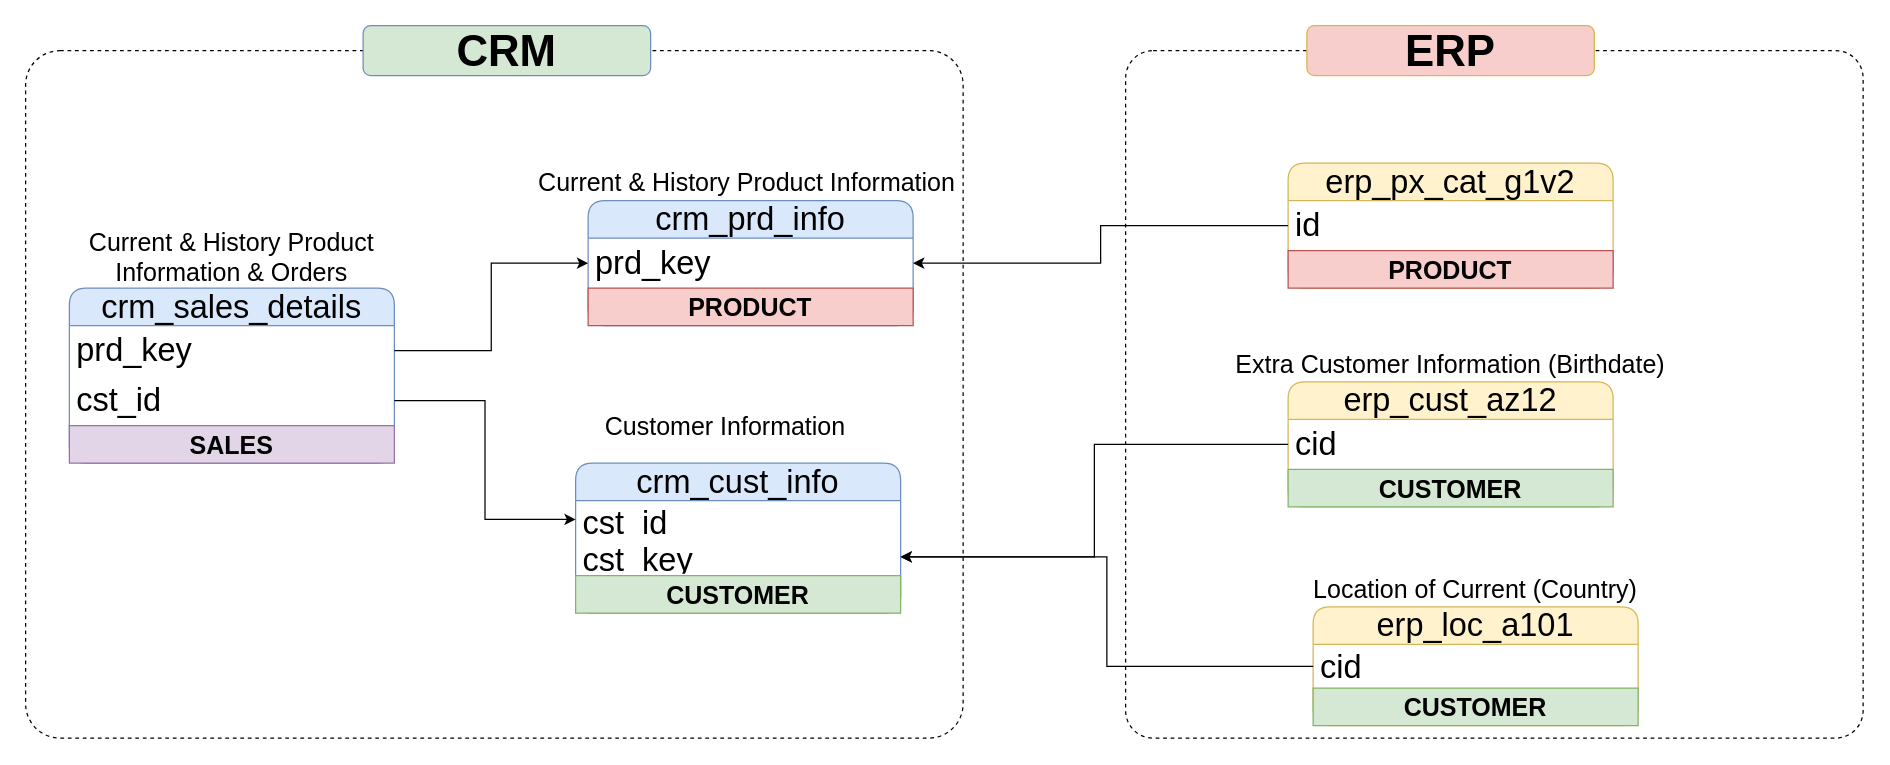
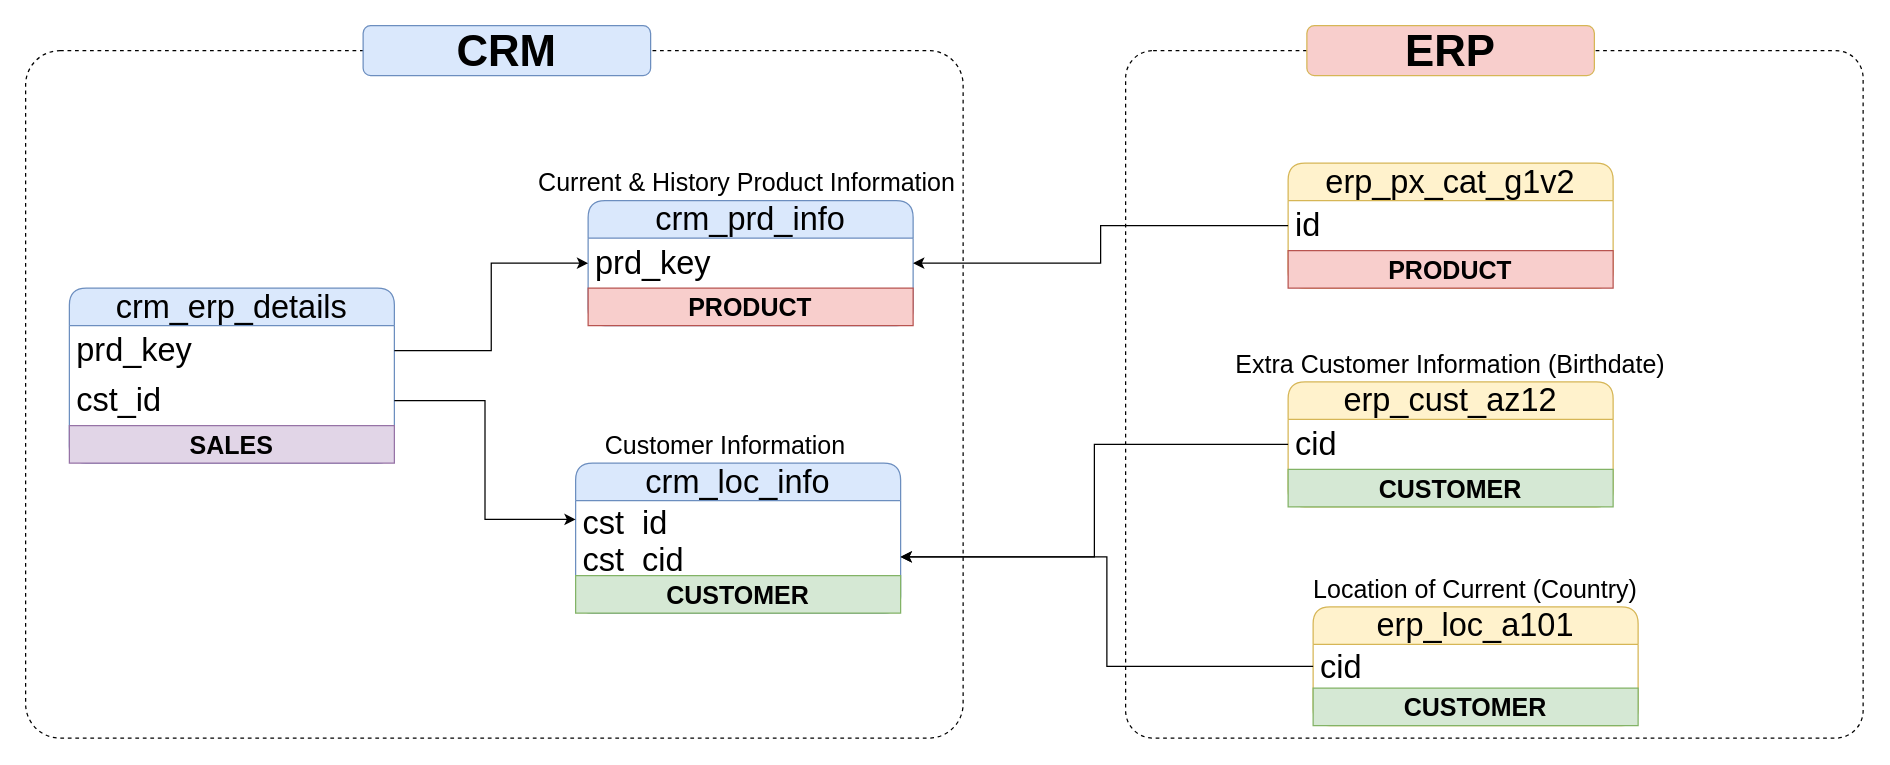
(507, 51) -> (507, 51)
(232, 257) -> none
(232, 307) -> (232, 307)
(726, 426) -> (726, 444)
(738, 482) -> (738, 482)
(647, 557) -> (643, 557)
